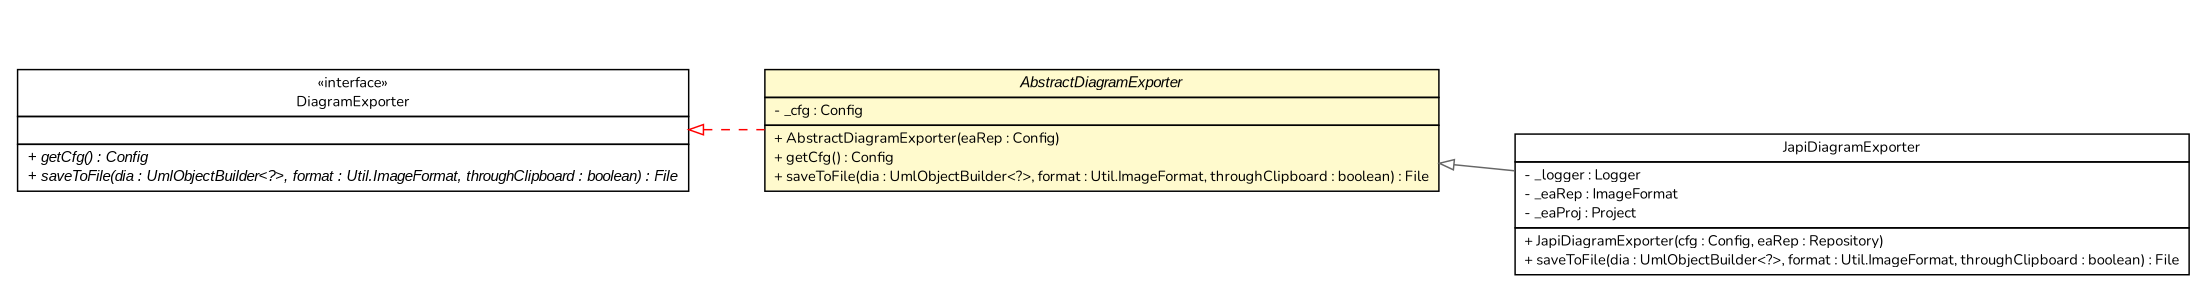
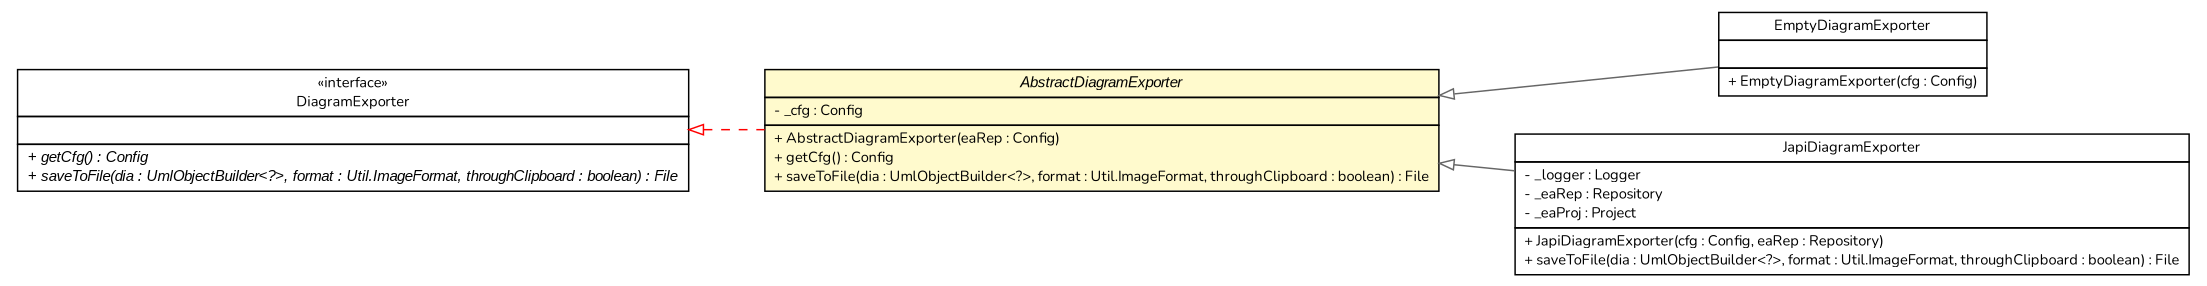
none -> (1852, 53)
(1602, 194) -> (1594, 194)
